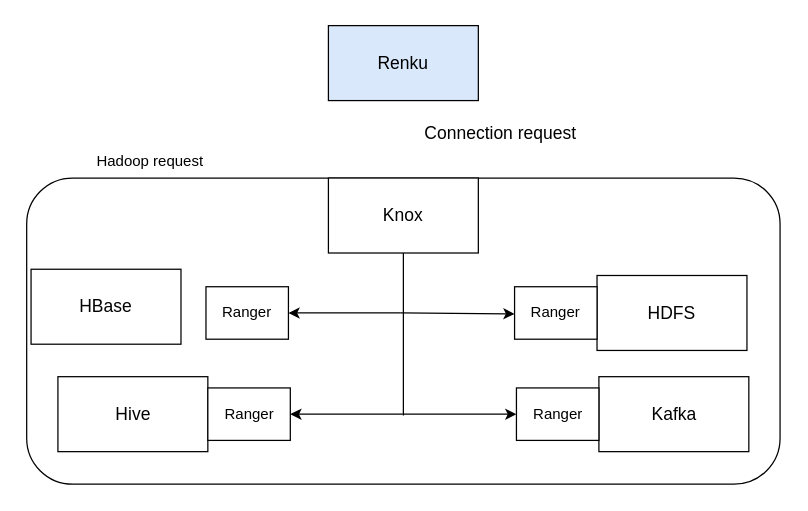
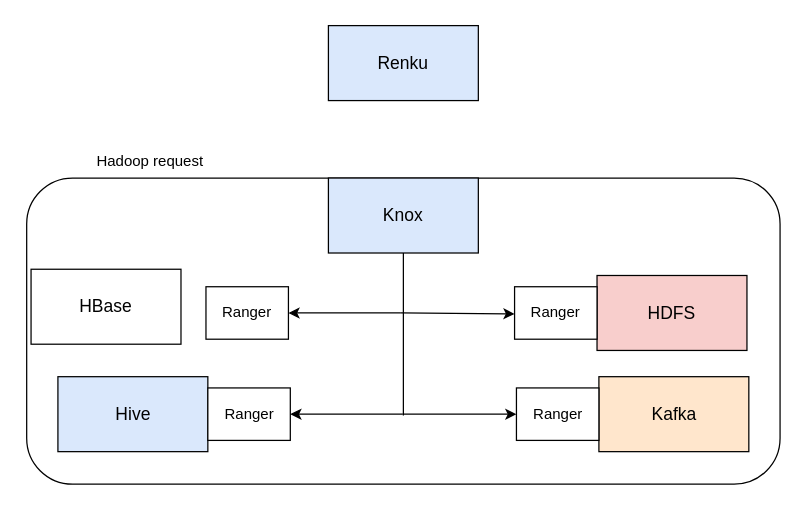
(501, 133) -> none
(403, 216) -> (403, 216)
(672, 313) -> (672, 313)
(133, 414) -> (133, 414)
(674, 414) -> (674, 414)
